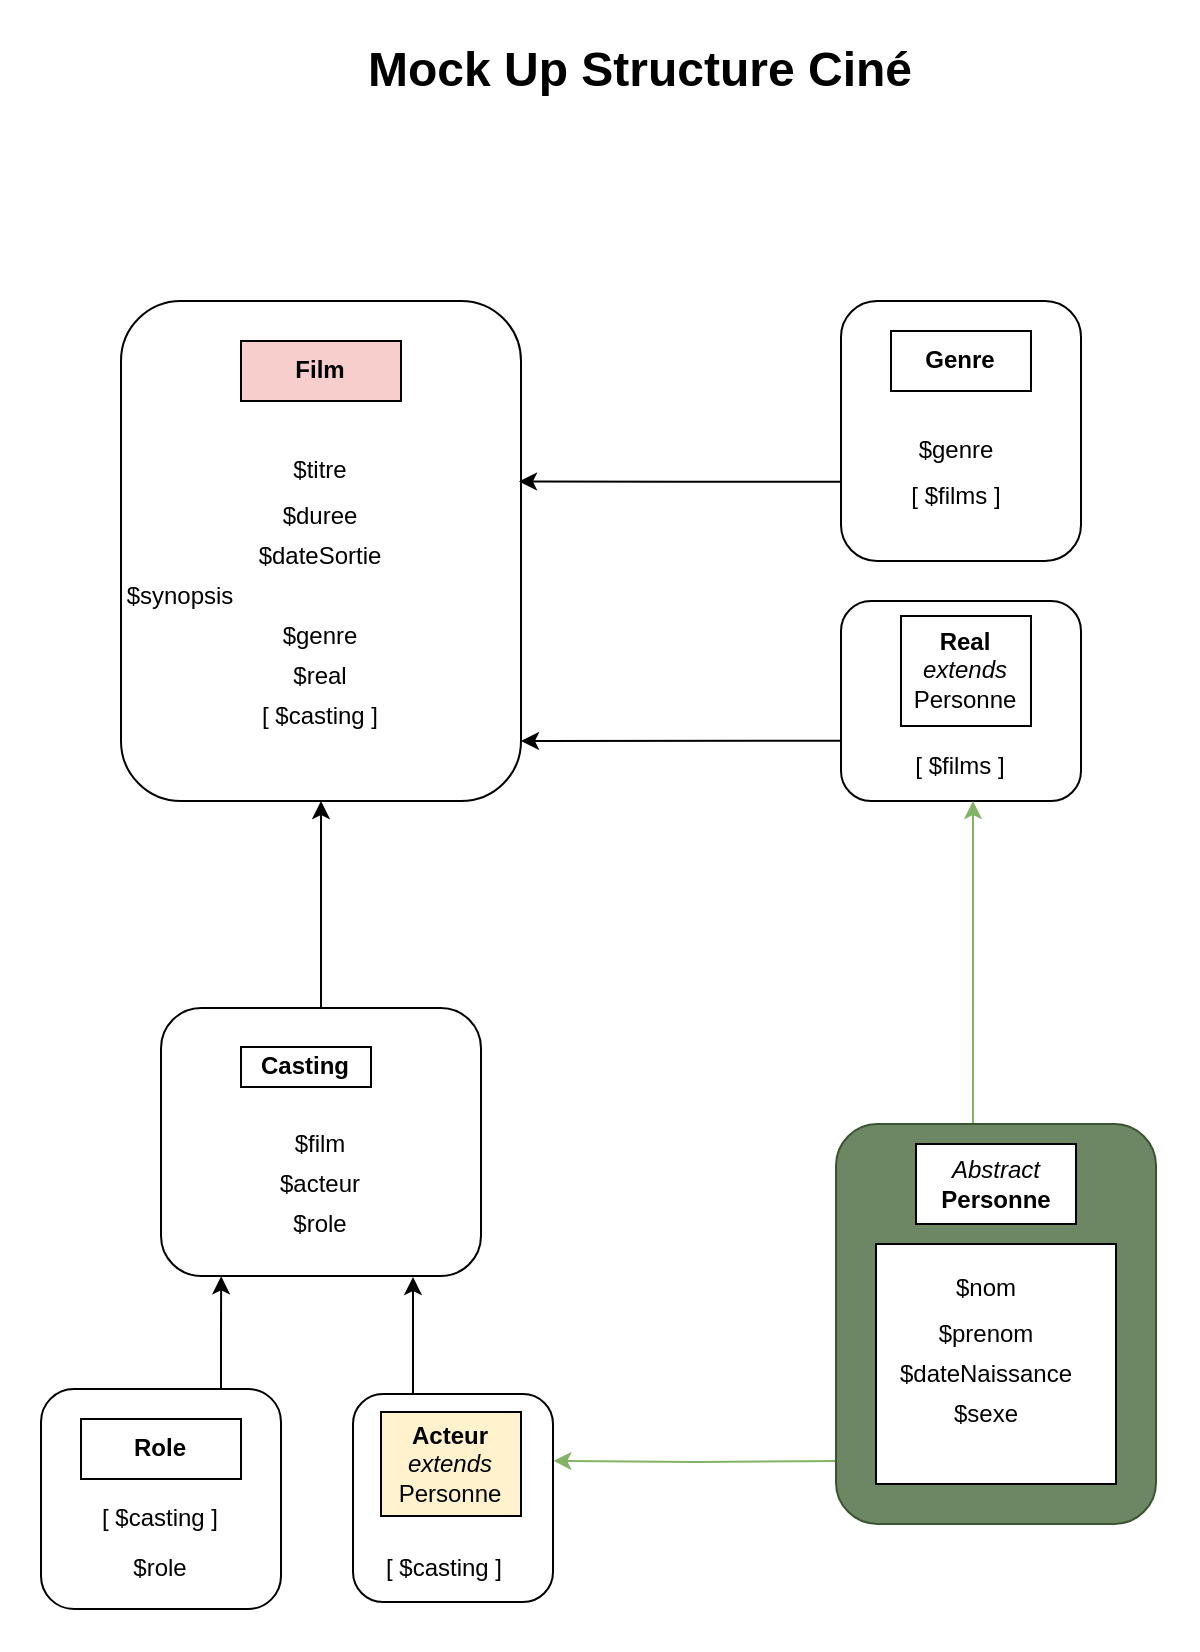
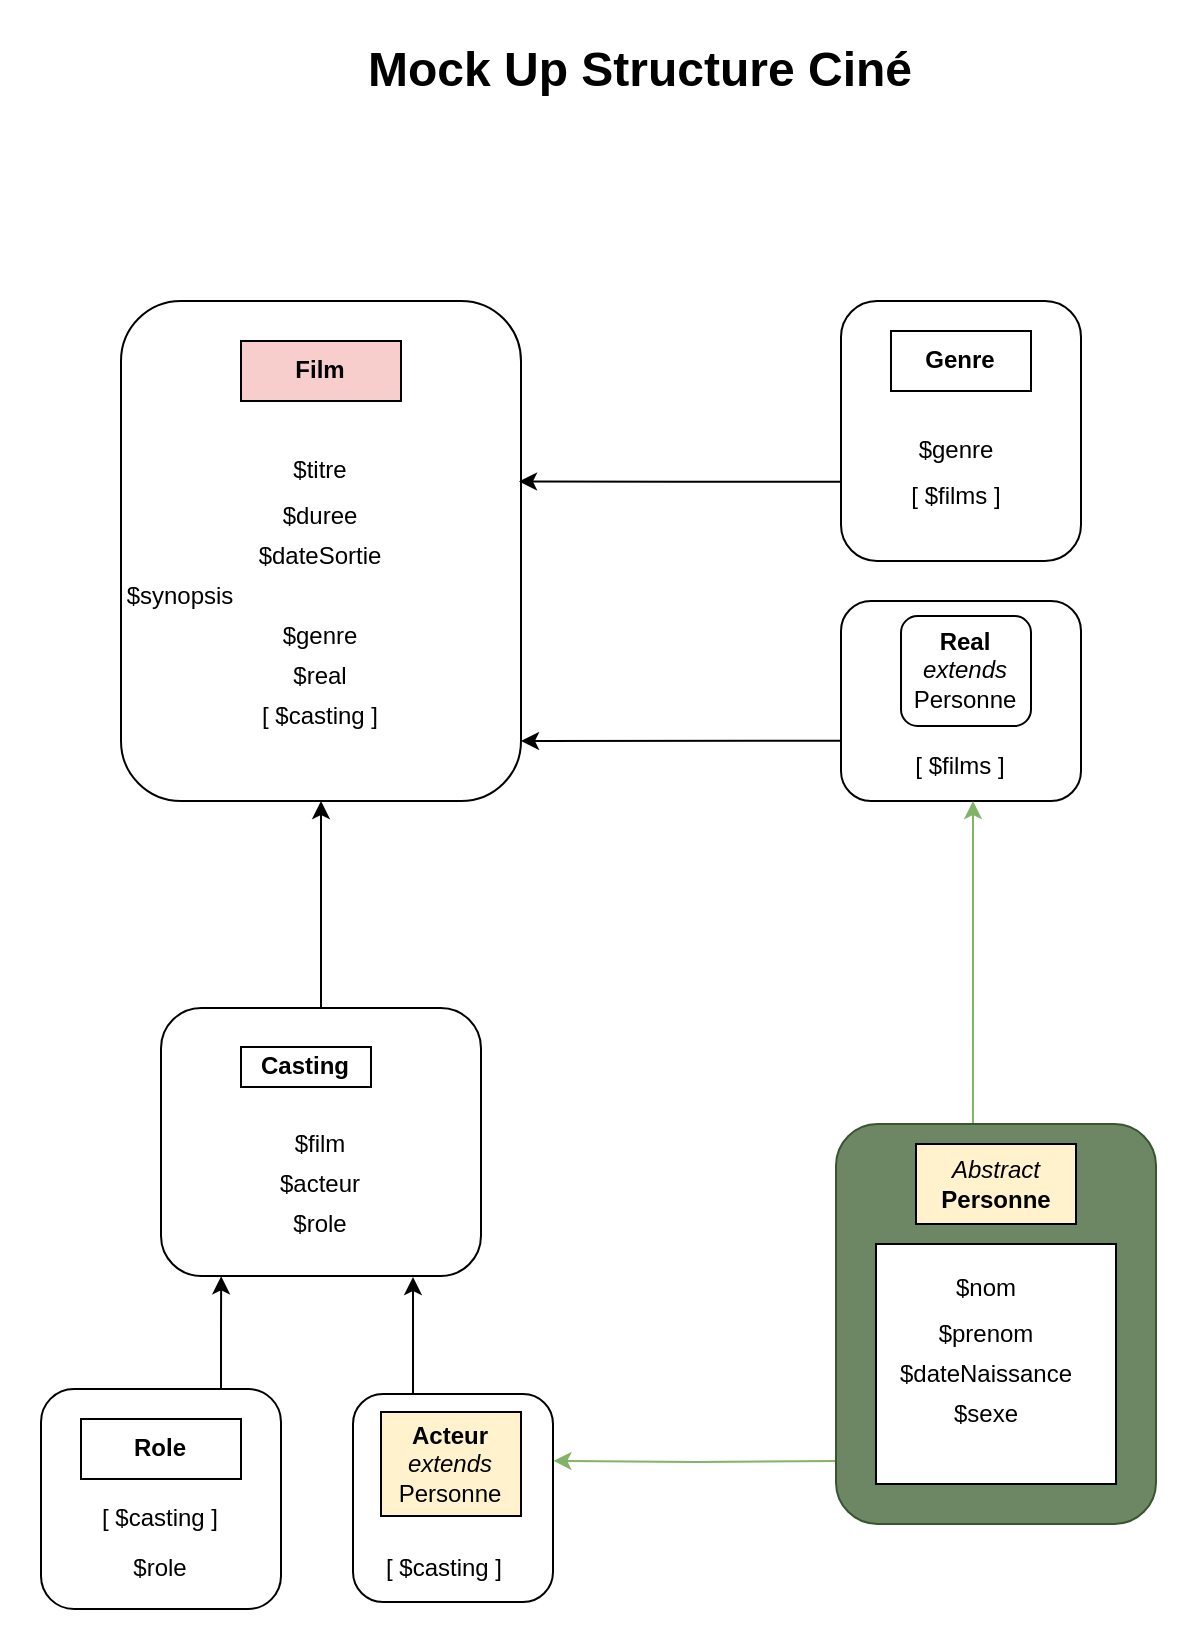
(966, 671) -> (966, 671)
(996, 1184) -> (996, 1184)
